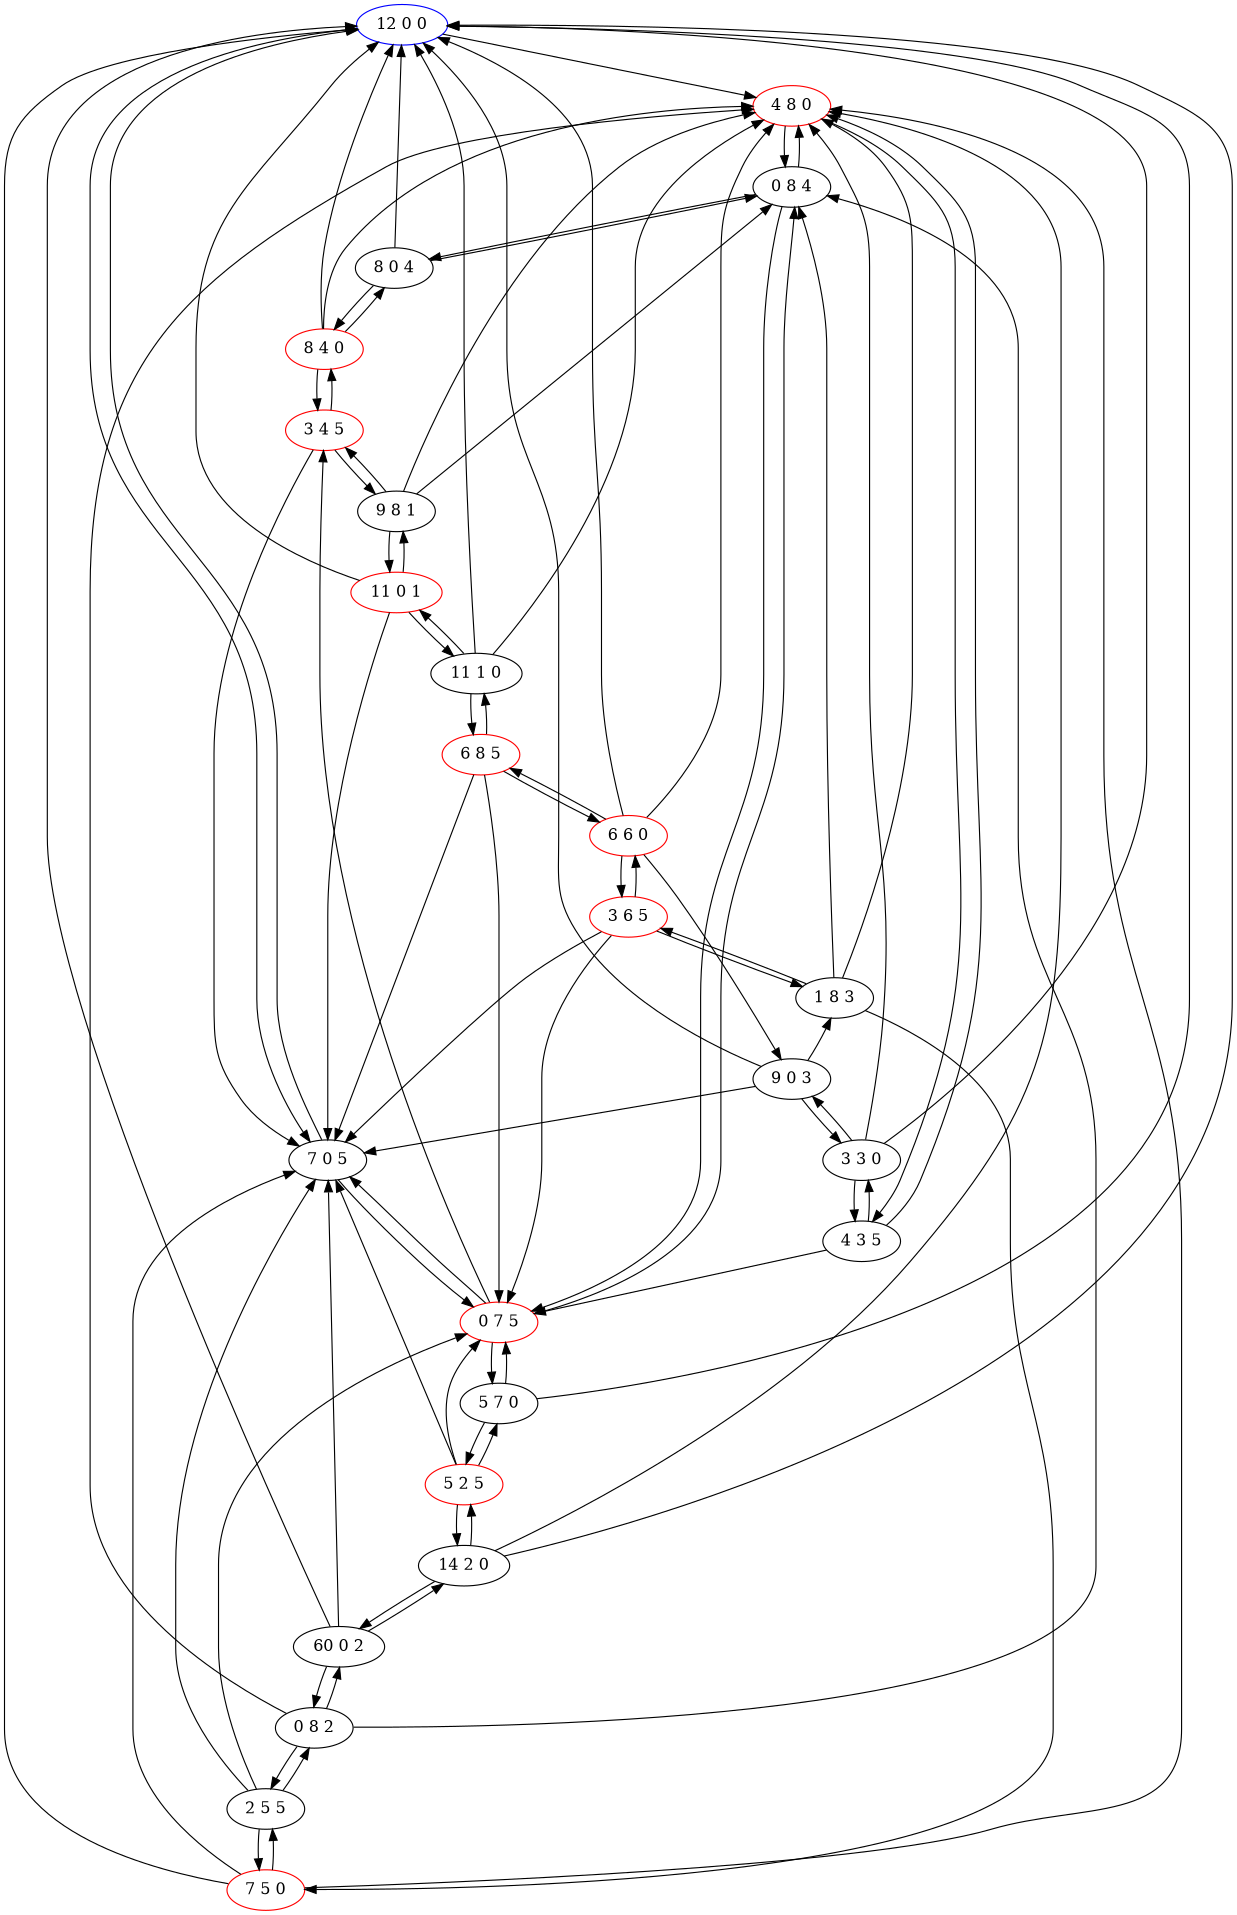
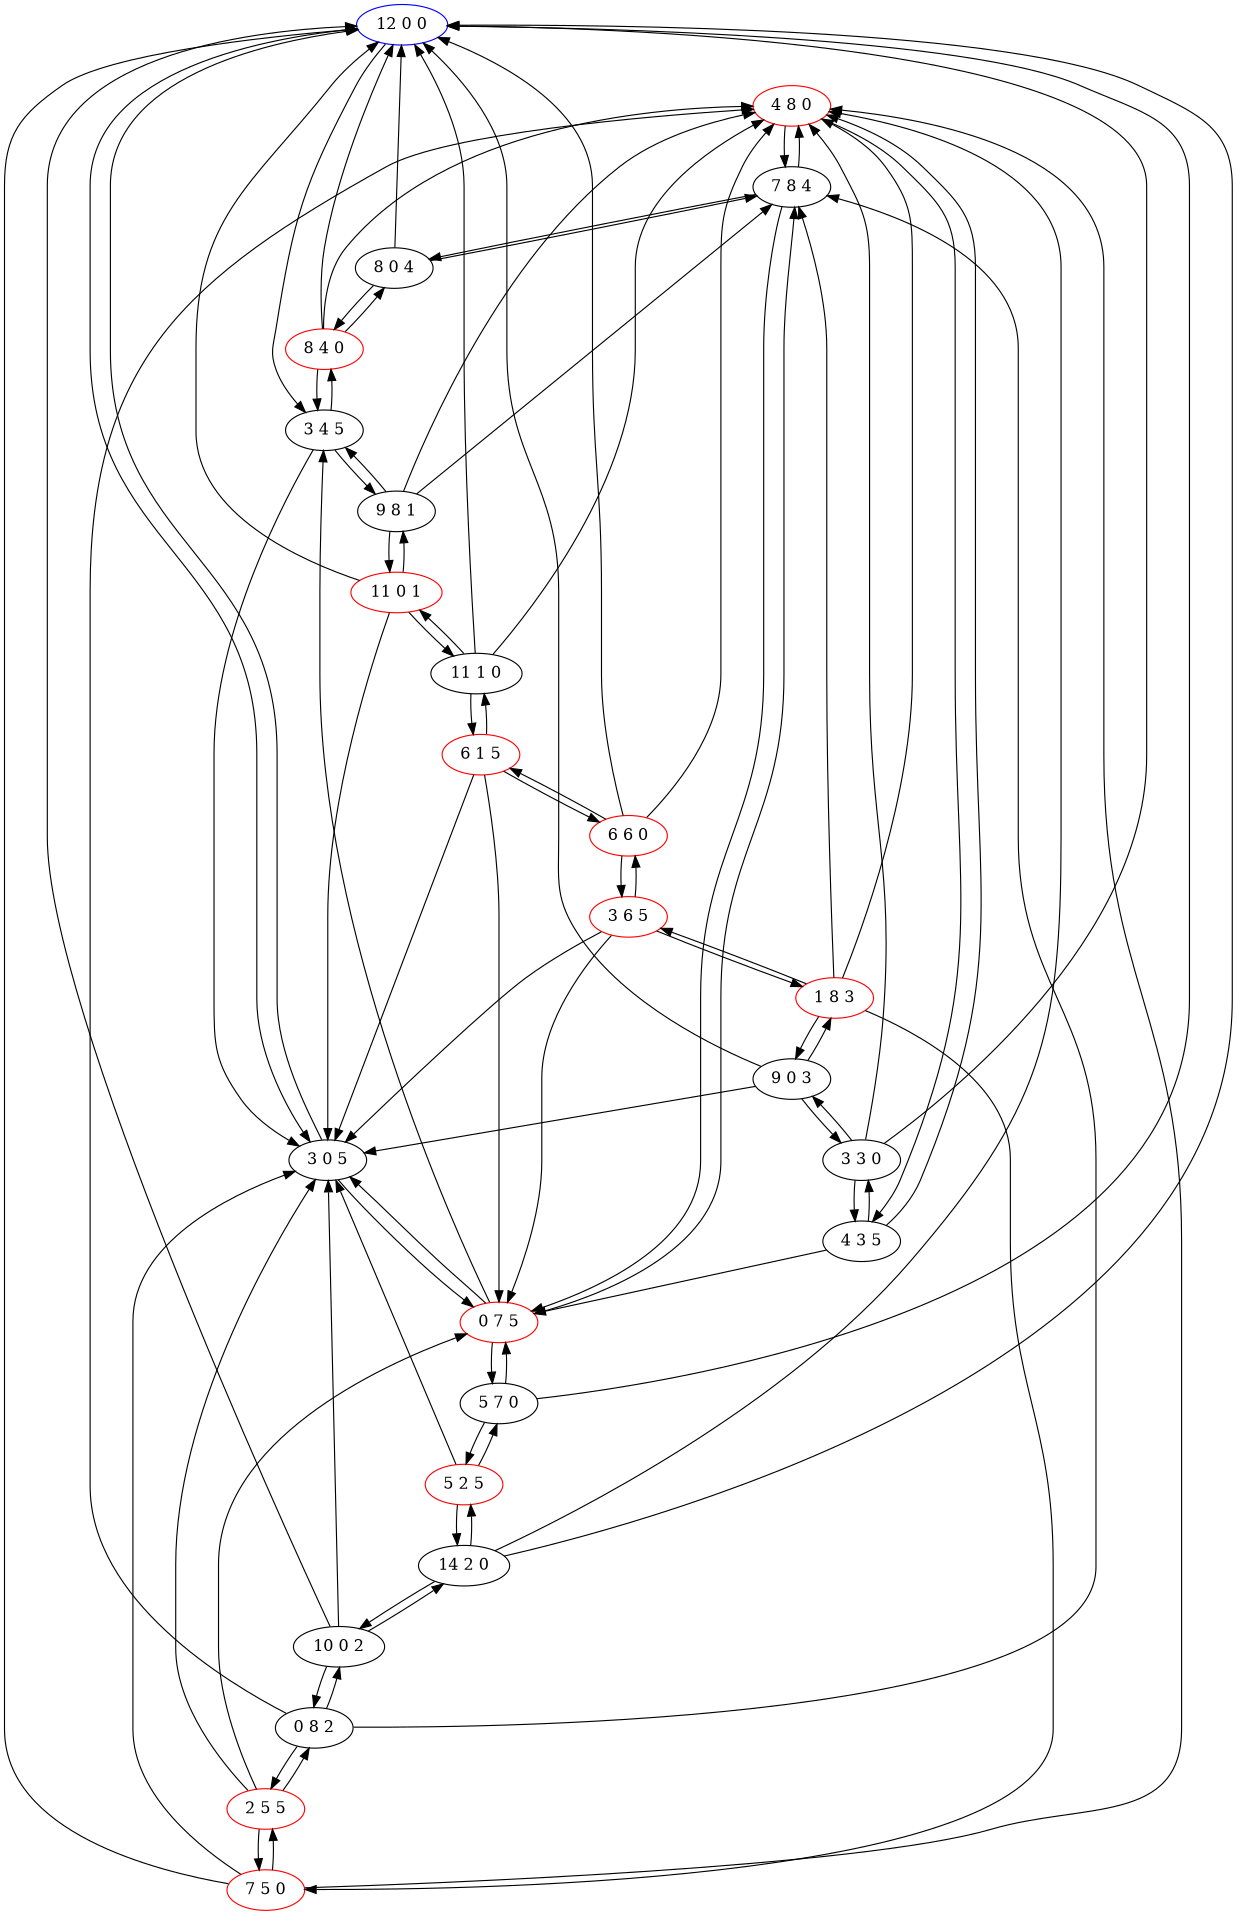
(594, 65) -> (301, 209)
(792, 187) -> (792, 187)
(324, 430) -> (324, 430)
(481, 755) -> (481, 755)
(697, 925) -> (809, 1032)
(835, 998) -> (835, 998)
(328, 1160) -> (328, 1160)
(446, 1404) -> none
(339, 1647) -> (339, 1647)
(266, 1809) -> (266, 1809)
